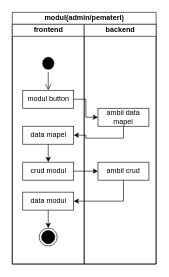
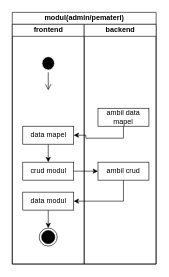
(48, 99) -> none
(92, 117) -> none
